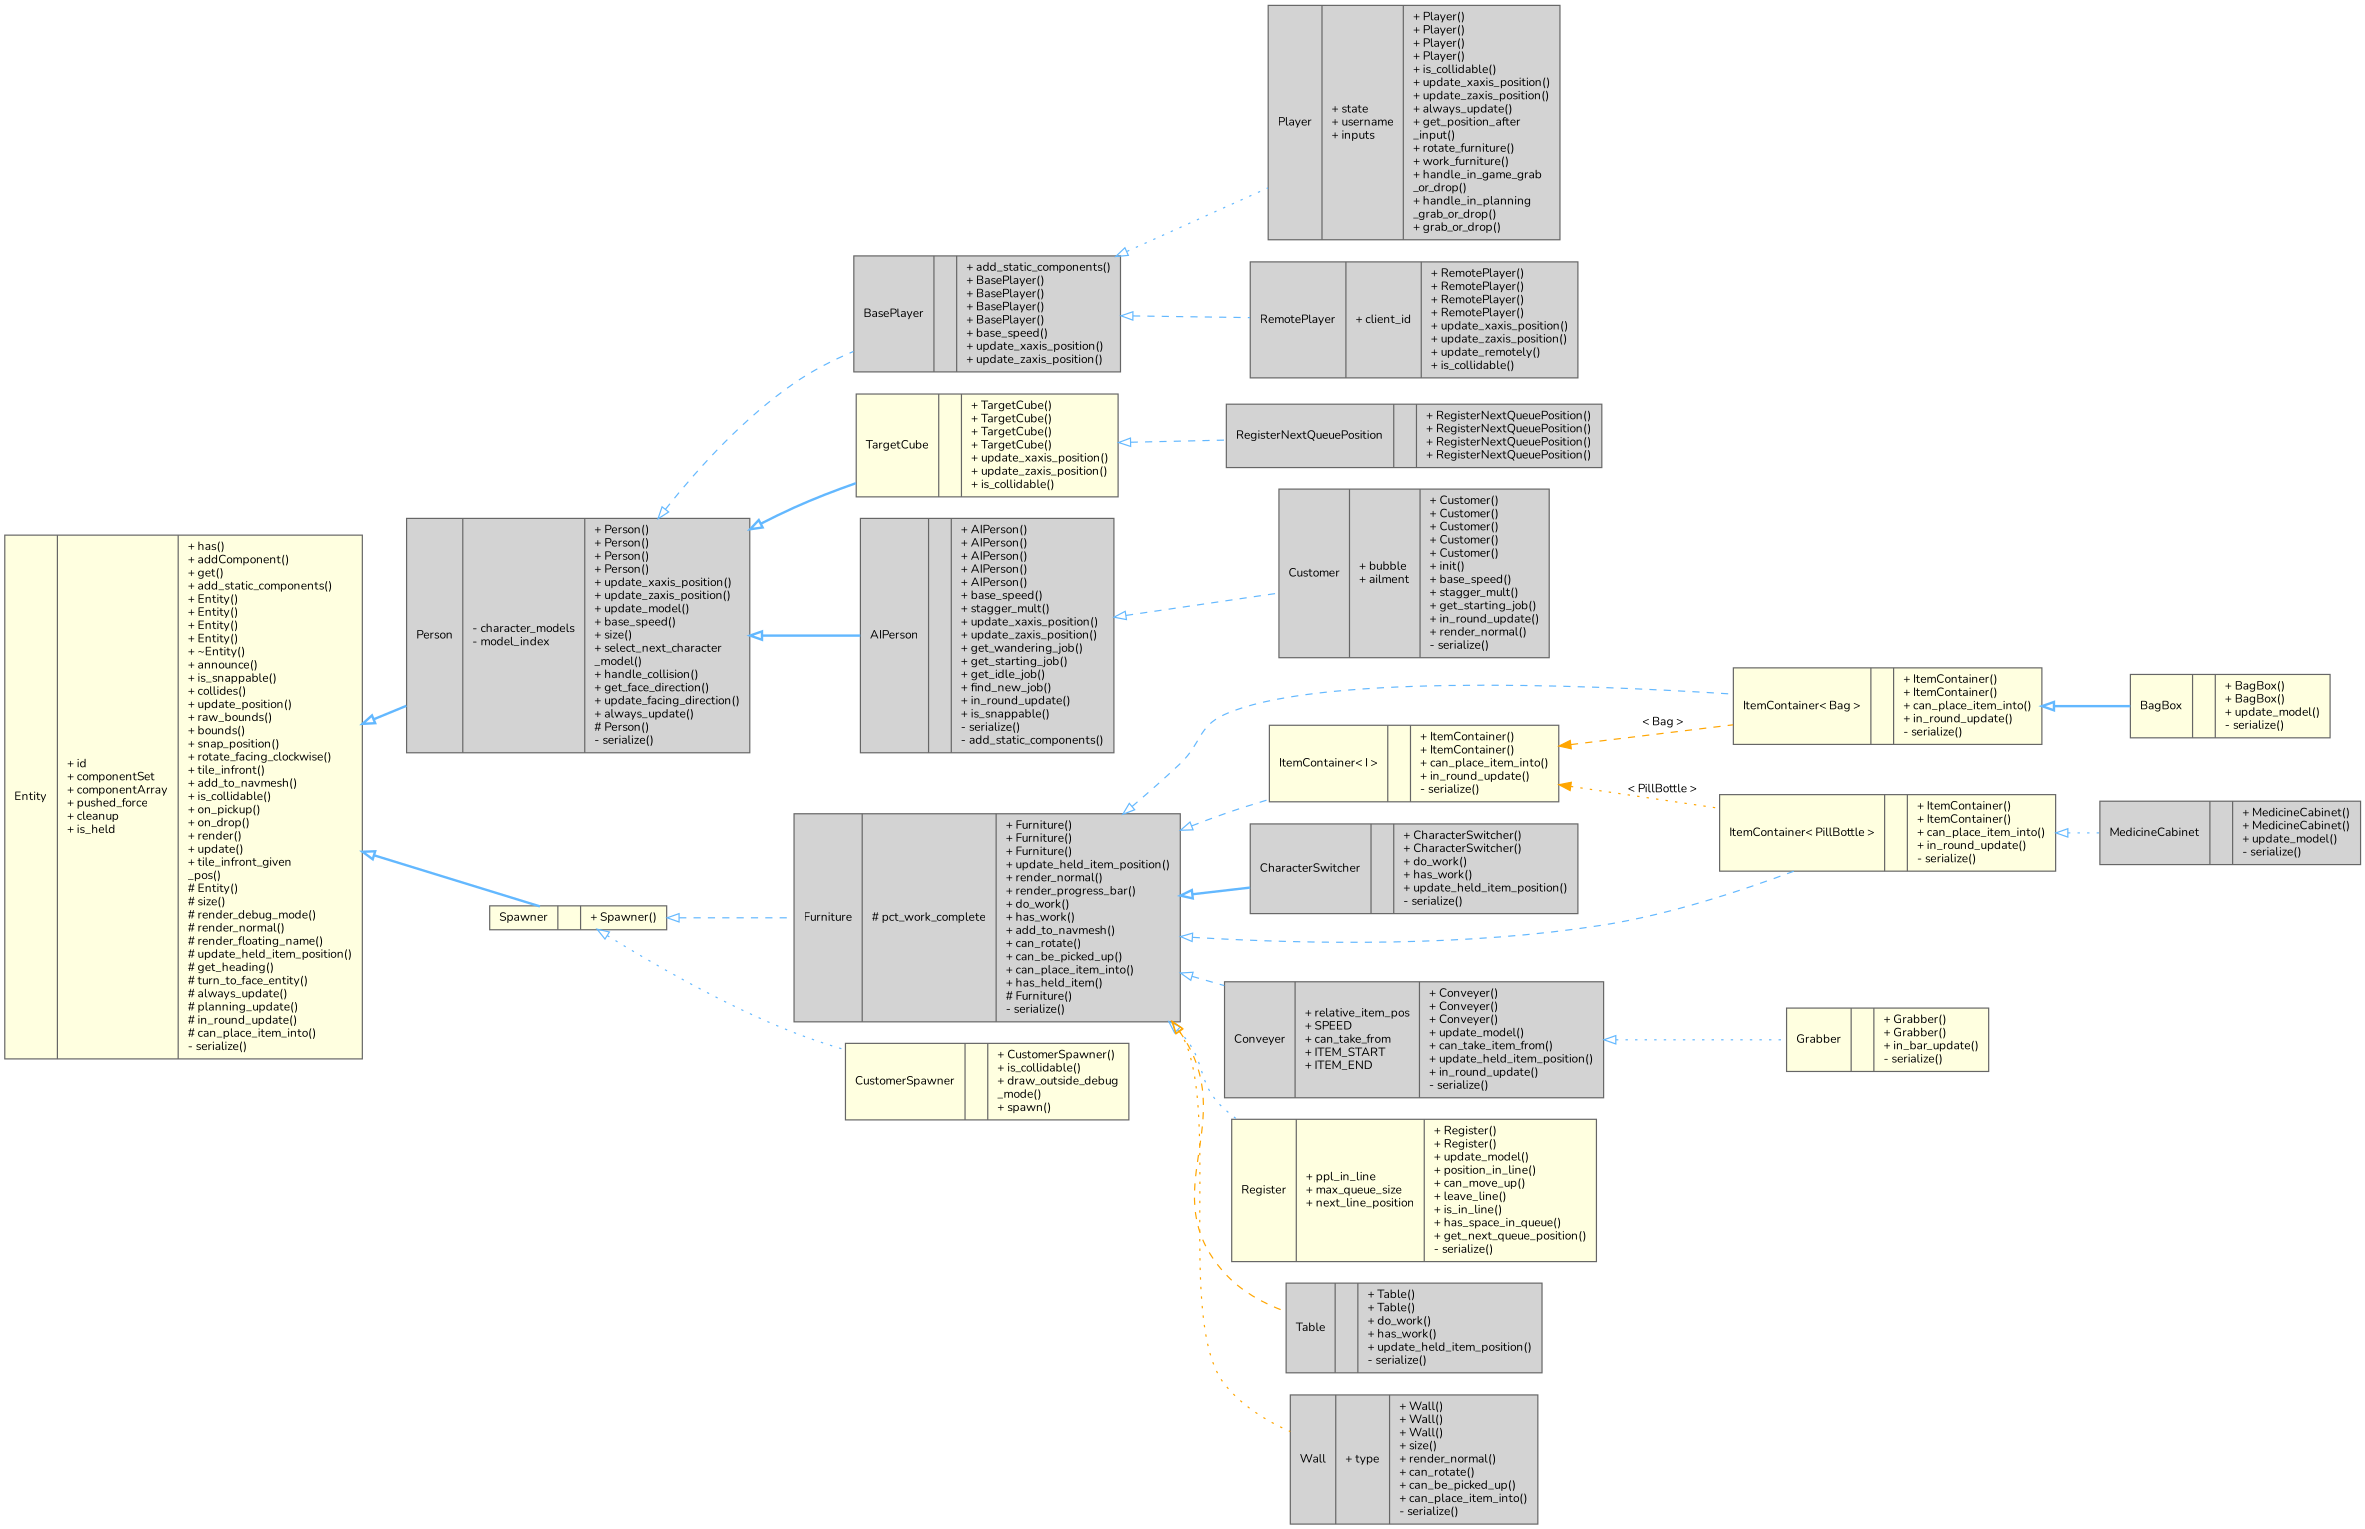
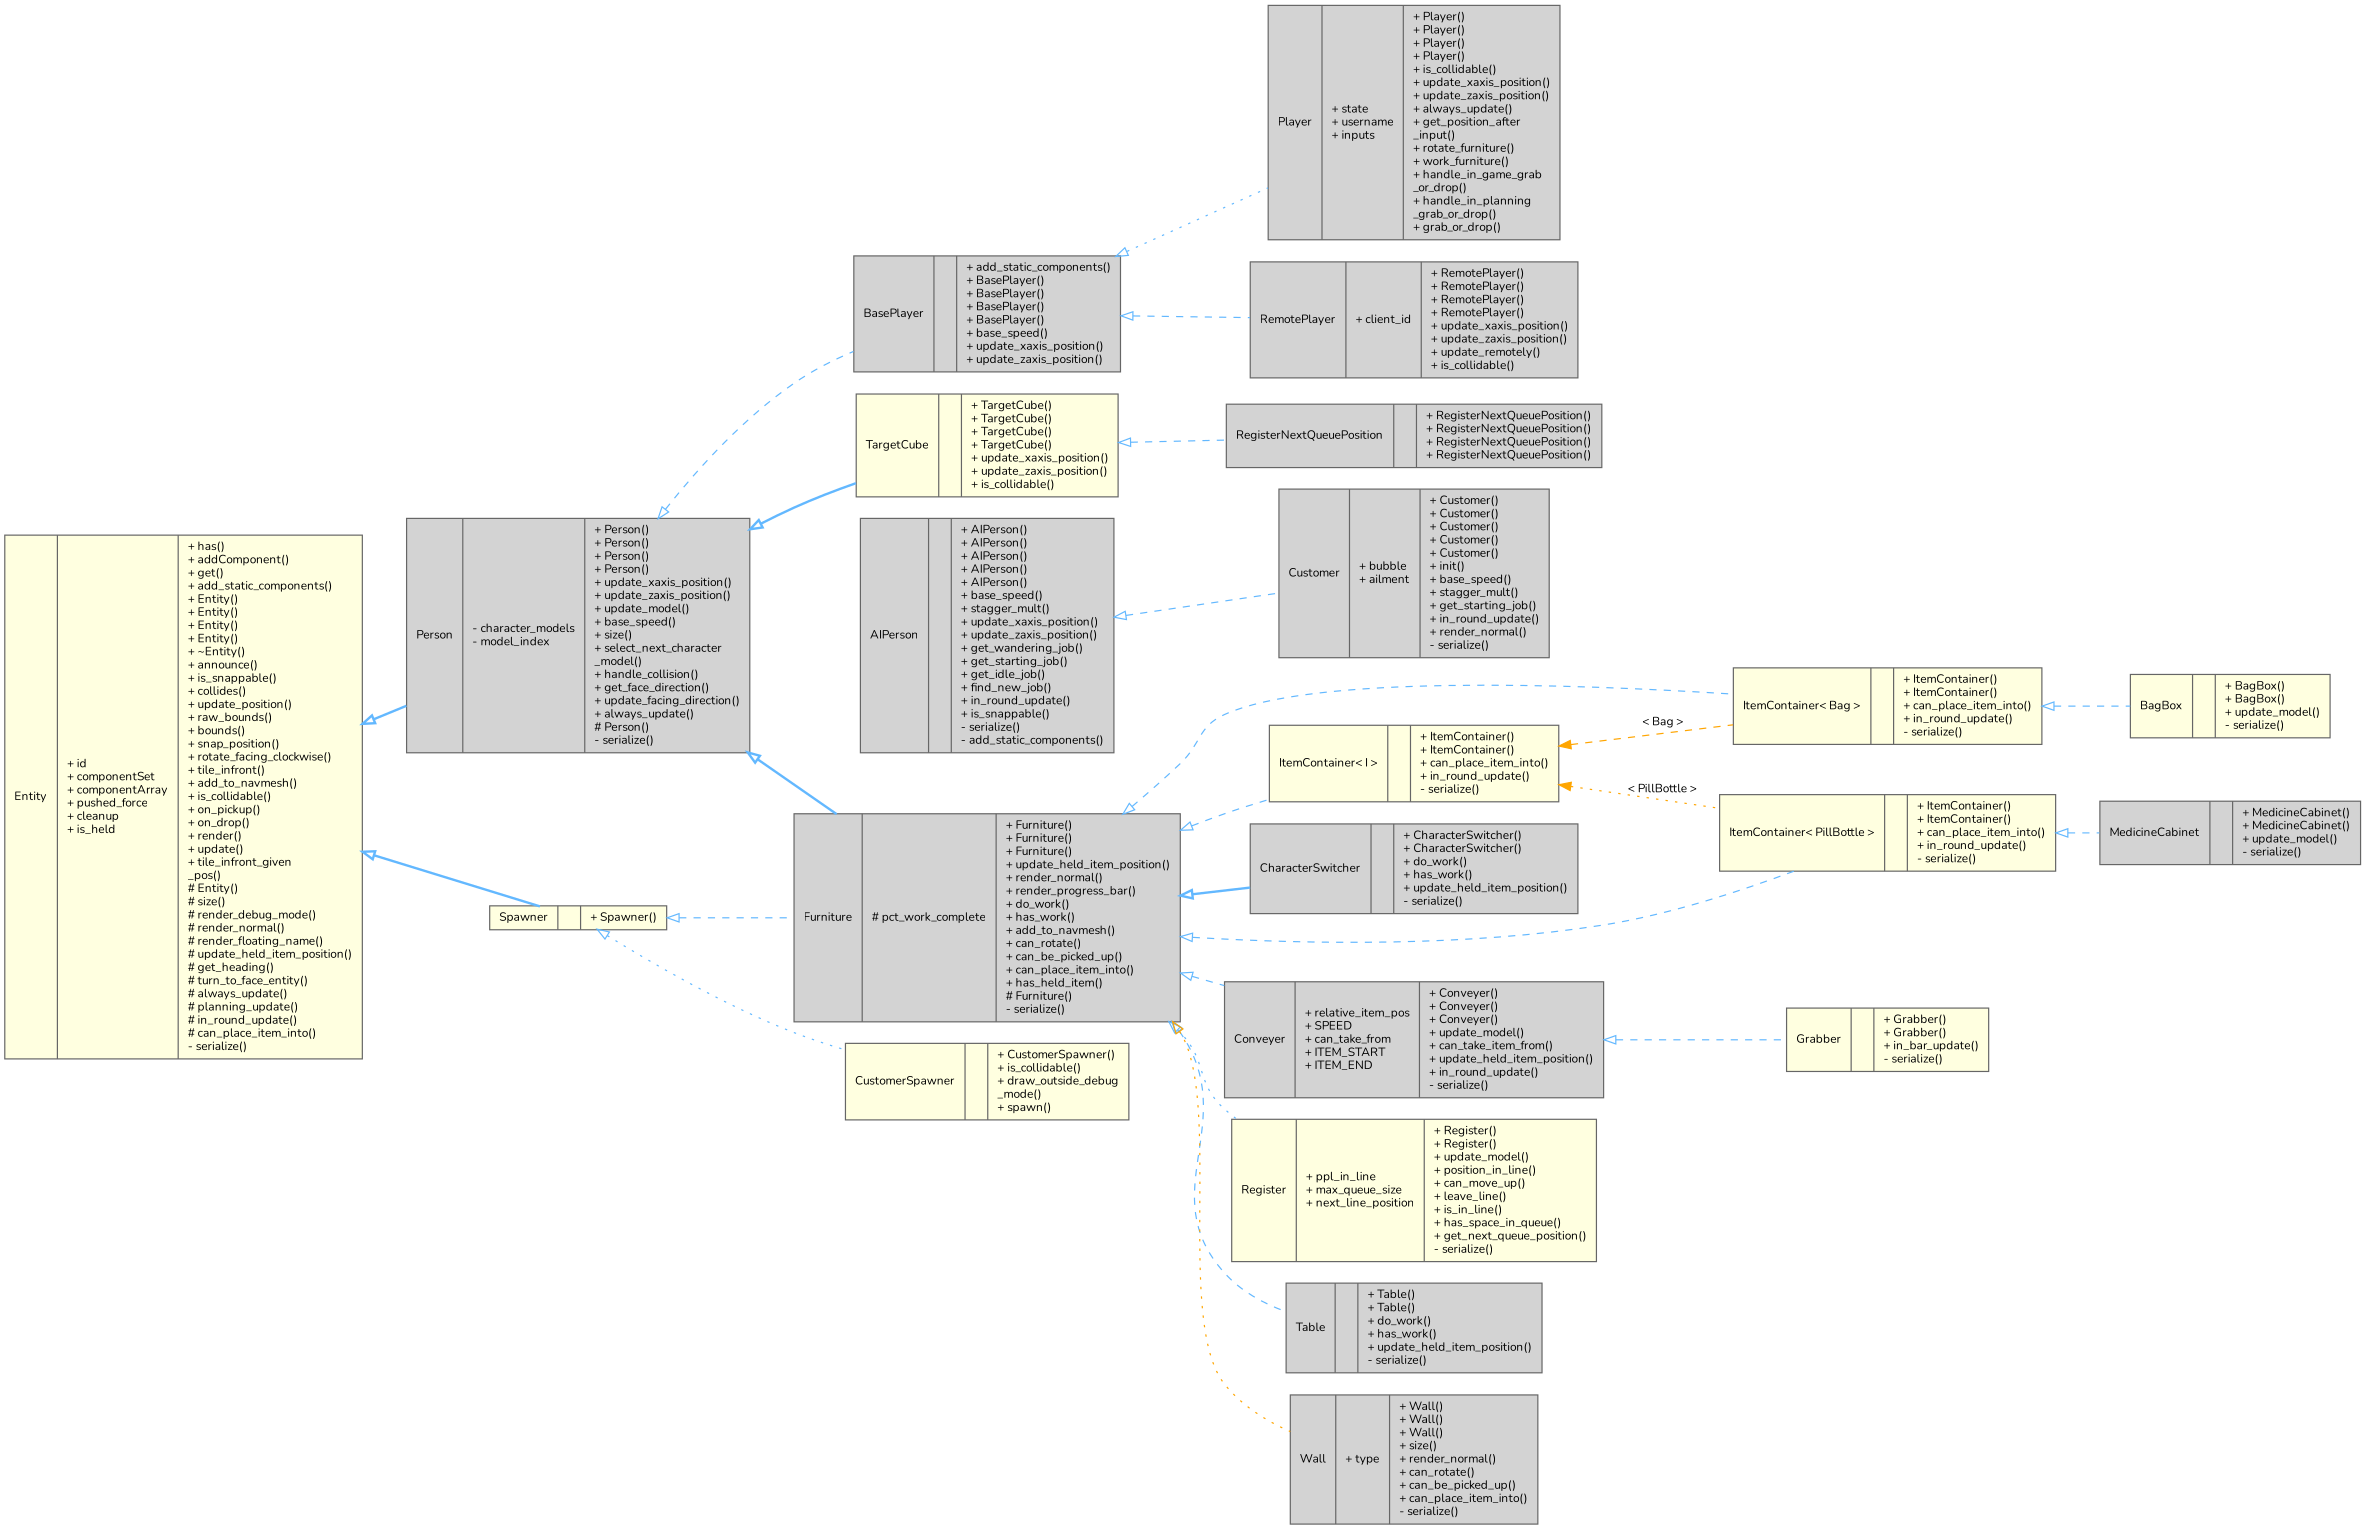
(811, 636) -> (797, 787)
(2092, 706) -> (2092, 706)
(2084, 833) -> (2084, 833)
(1701, 1040) -> (1701, 1040)
(1210, 1252) -> (1210, 1252)
